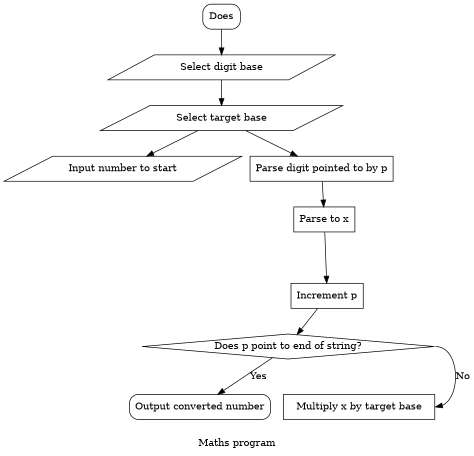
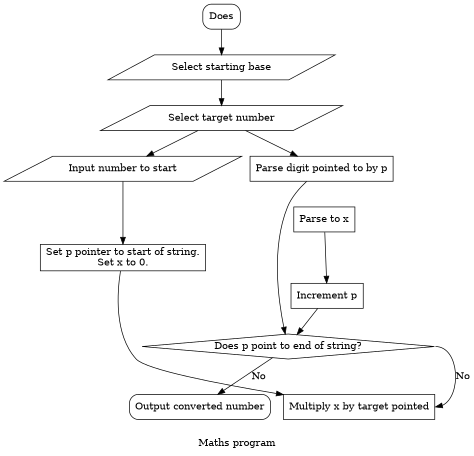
(222, 67) -> (222, 67)
(222, 118) -> (222, 118)
(323, 191) -> (278, 251)
none -> (123, 258)
(259, 377) -> (259, 377)
(359, 407) -> (359, 407)
